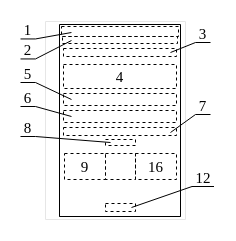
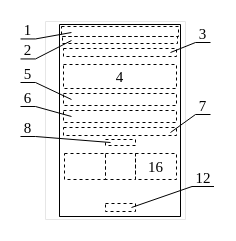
(85, 167) -> none
